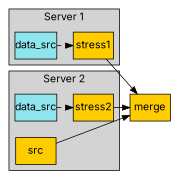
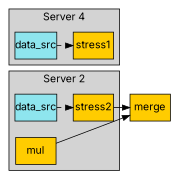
(64, 18) -> (64, 18)
(124, 80) -> none
(36, 151) -> (36, 151)
